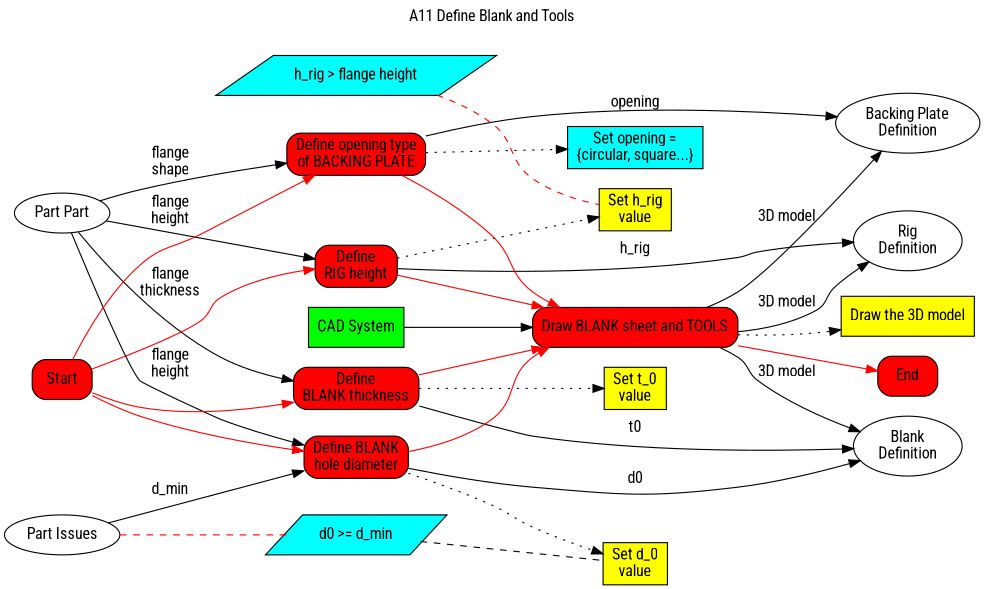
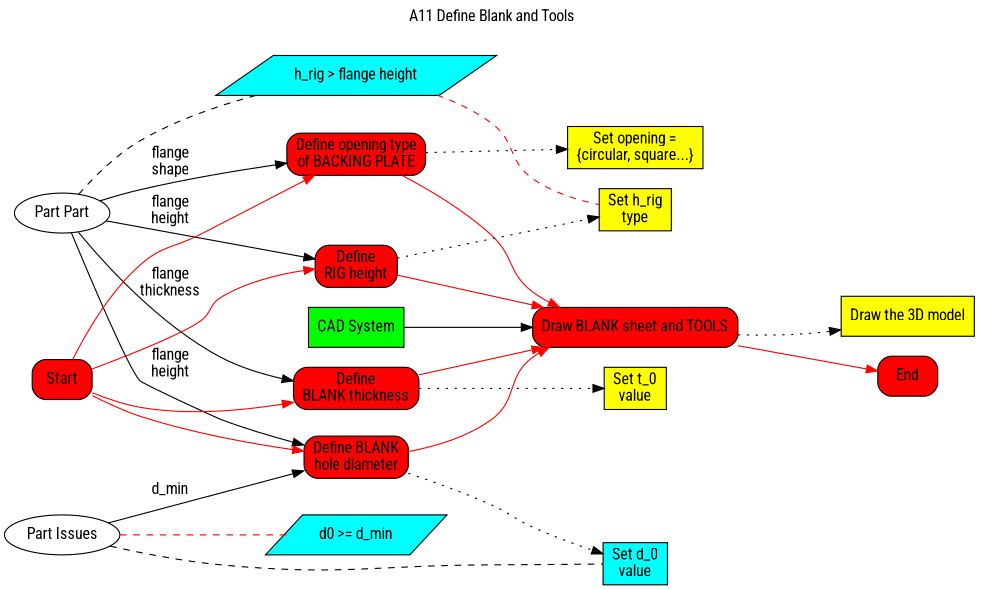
(908, 123) -> none
none -> (159, 131)
(635, 148) -> (635, 148)
(635, 210) -> (635, 210)
(908, 241) -> none
(908, 446) -> none
(512, 551) -> (356, 569)
(635, 564) -> (635, 564)
